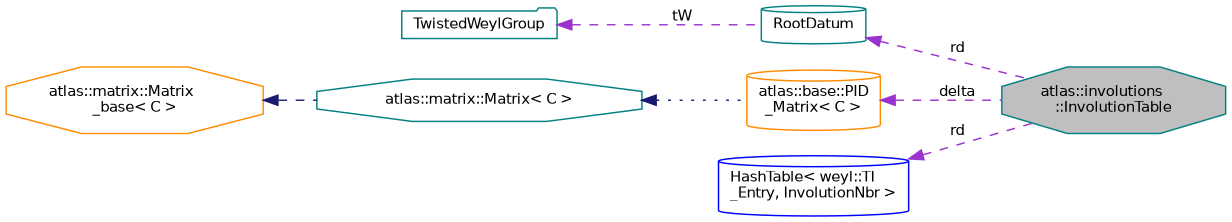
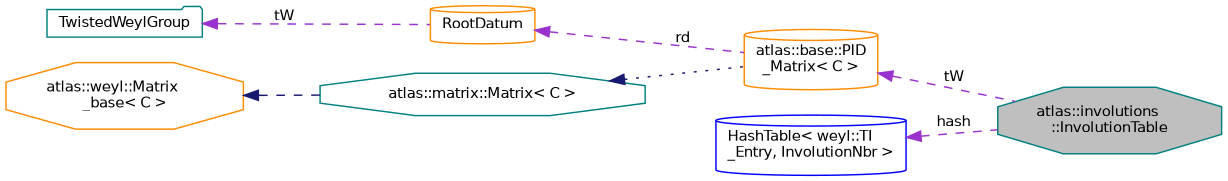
(814, 25) -> (483, 25)
(954, 60) -> (647, 42)
(955, 92) -> (952, 78)
(135, 100) -> (125, 96)
(955, 131) -> (952, 123)
